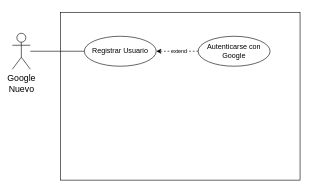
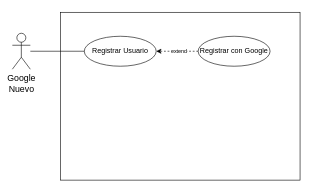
(234, 51) -> (234, 51)
